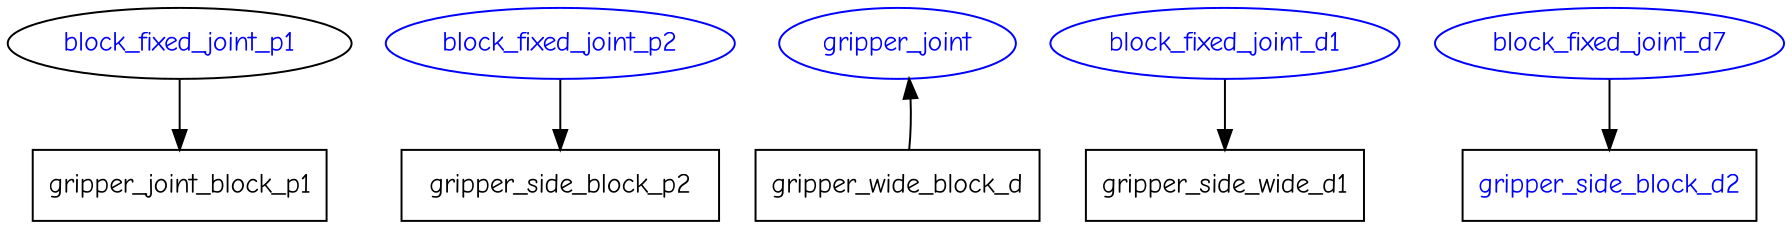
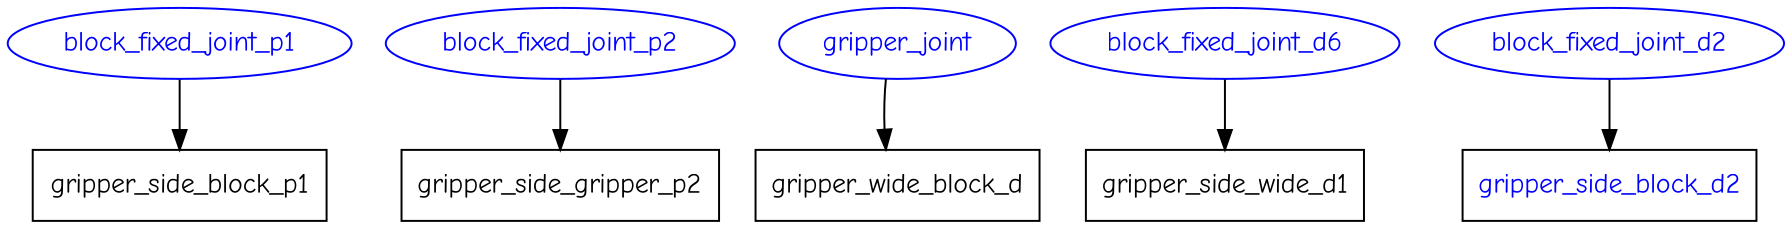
(180, 43) -> (180, 43)
(1225, 43) -> (1225, 43)
(1610, 43) -> (1610, 43)
(911, 124) -> (884, 104)
(180, 185) -> (180, 185)
(560, 185) -> (560, 185)
